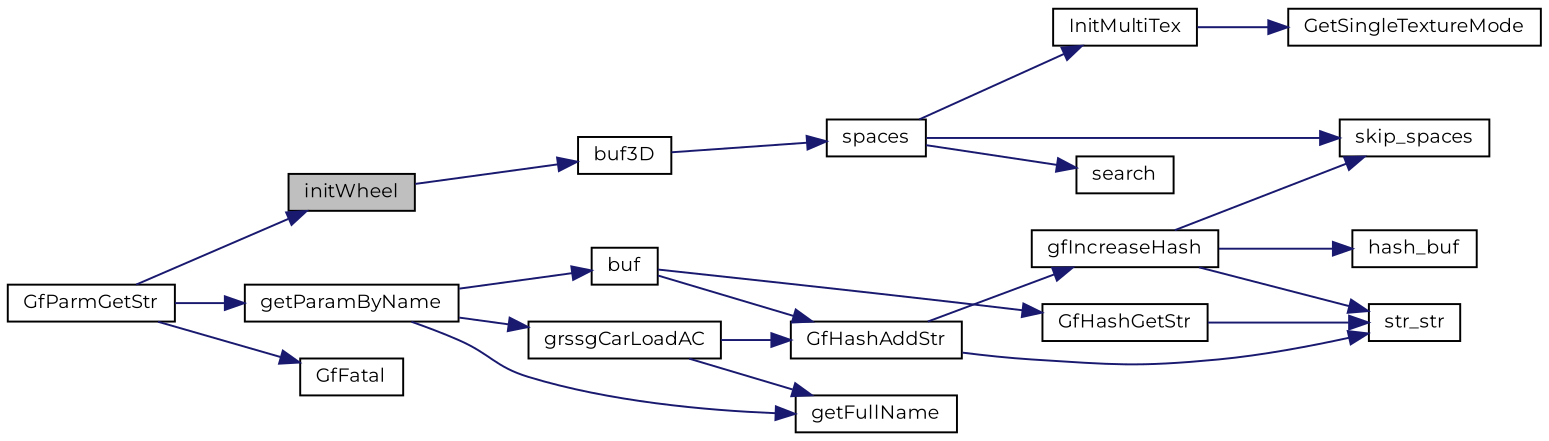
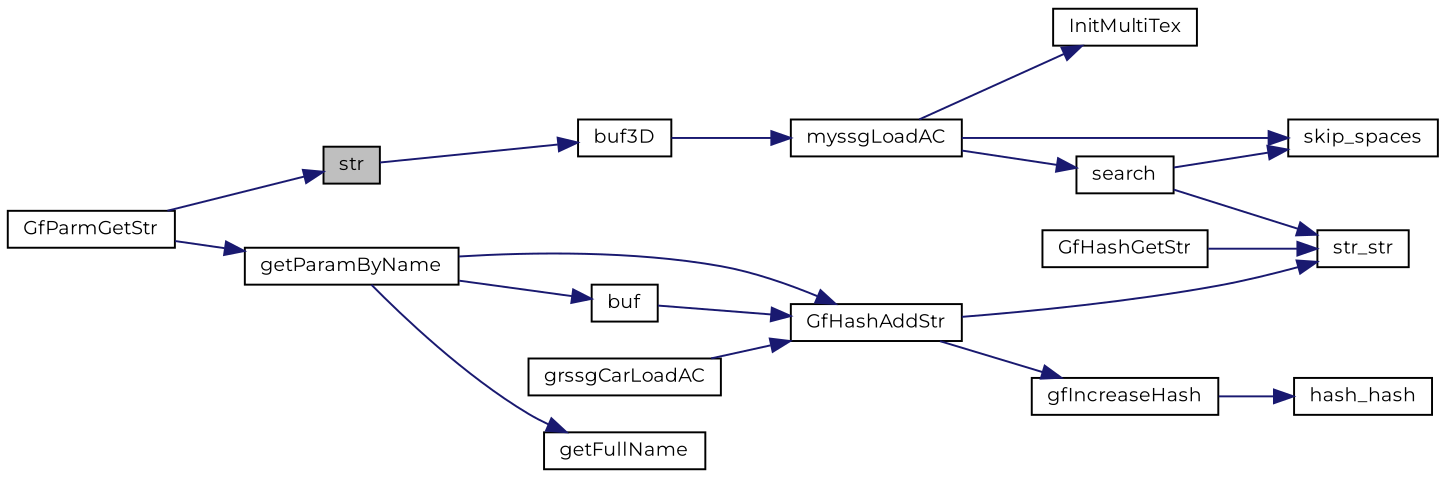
(1415, 27) -> none
(876, 138) -> (876, 138)
(352, 192) -> (352, 165)
(1261, 197) -> (1221, 160)
(1415, 249) -> (1363, 396)
(1274, 287) -> (1236, 209)
(840, 289) -> none
(484, 321) -> (641, 257)
(741, 374) -> none
(352, 377) -> none
